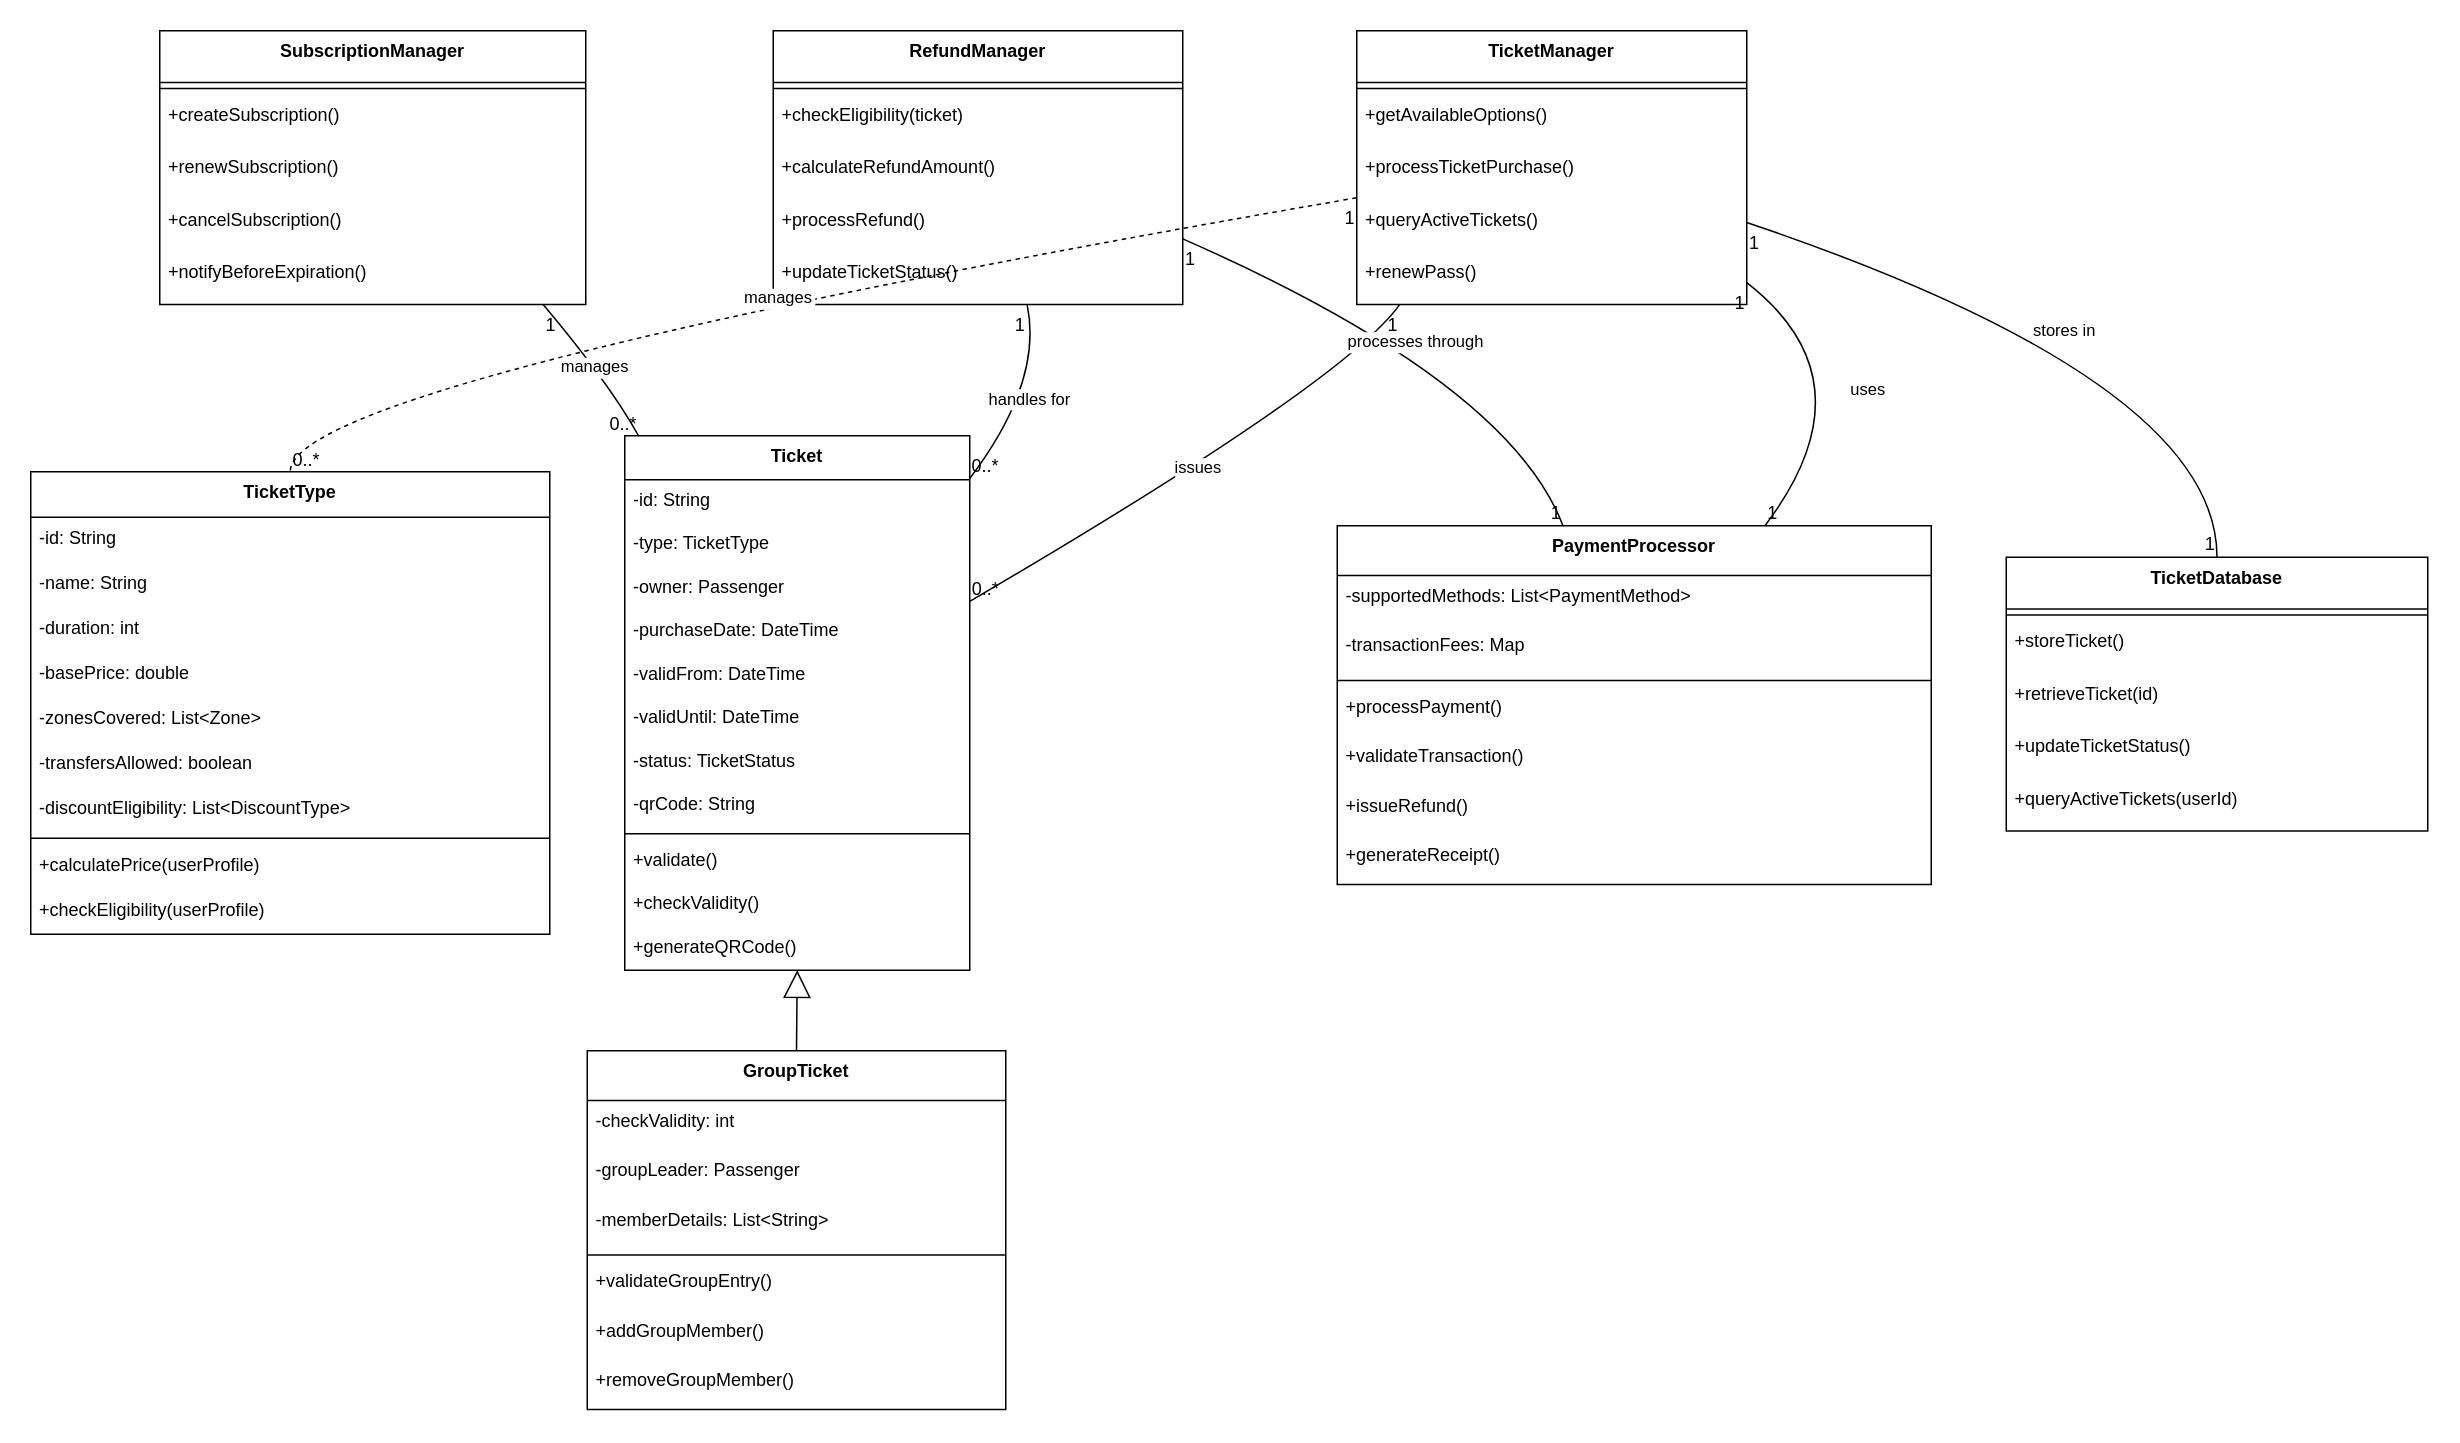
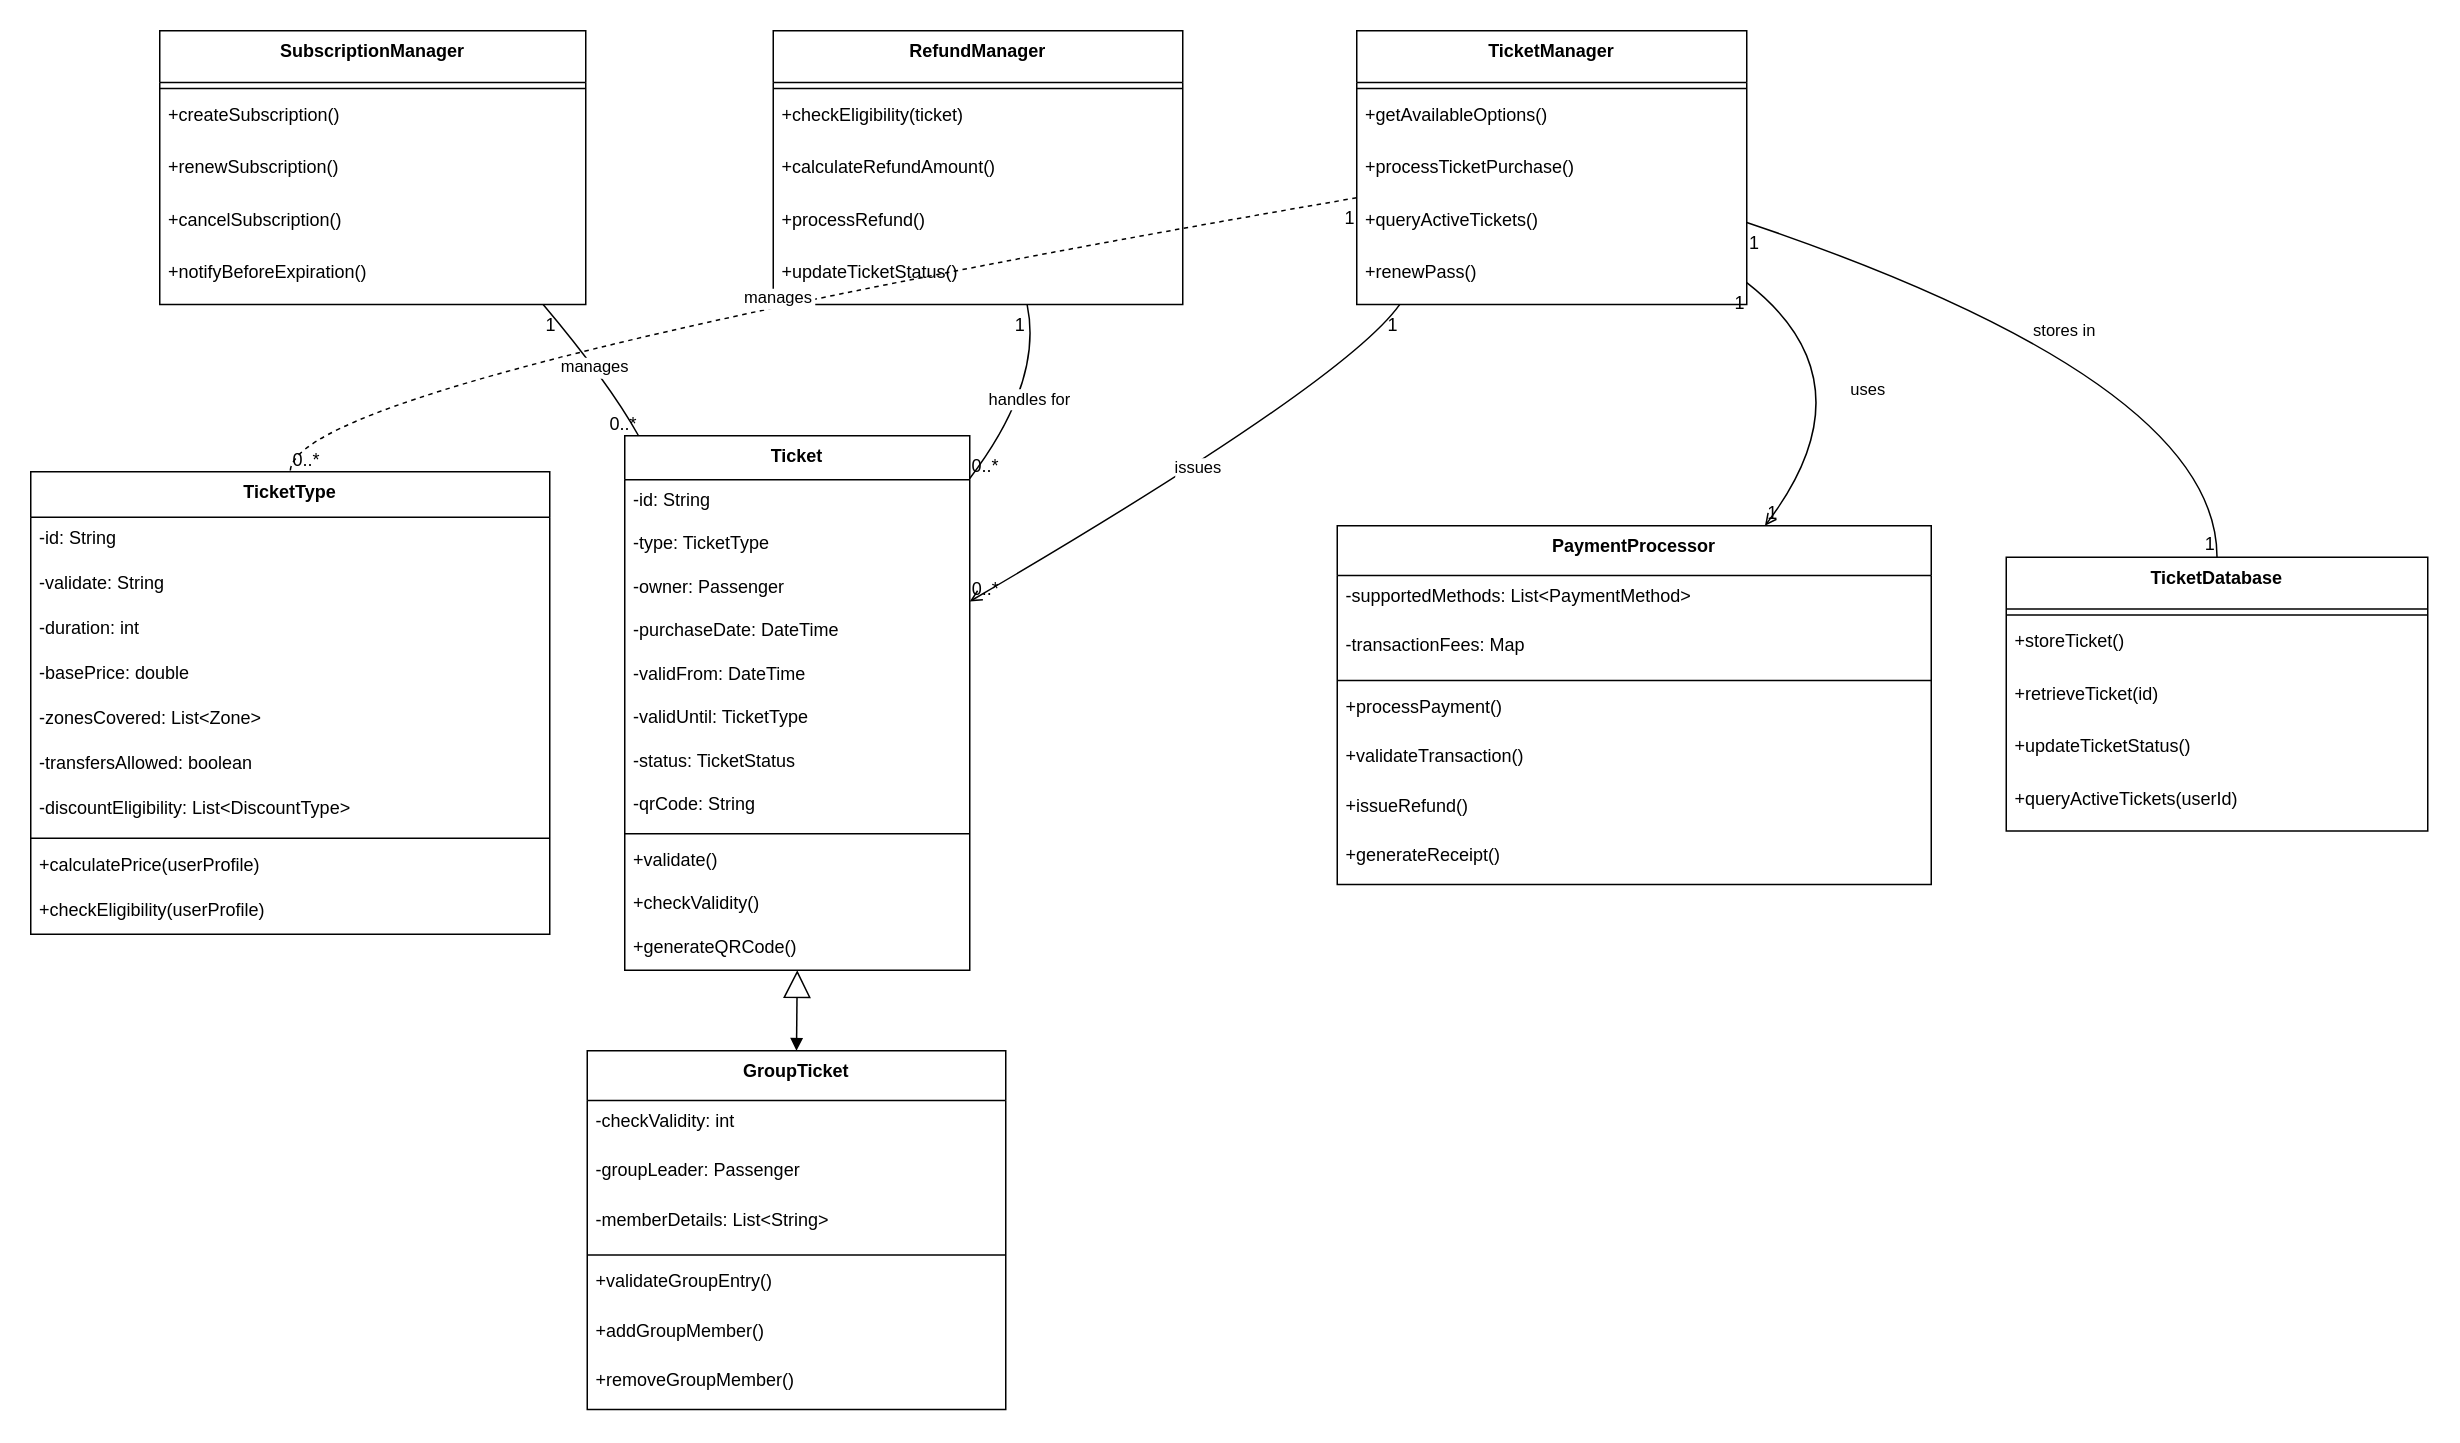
(1397, 352) -> none
(1768, 522) -> (1769, 521)
(98, 583) -> (113, 583)
(974, 599) -> (975, 598)
(722, 717) -> (733, 717)
(797, 1042) -> (797, 1037)
